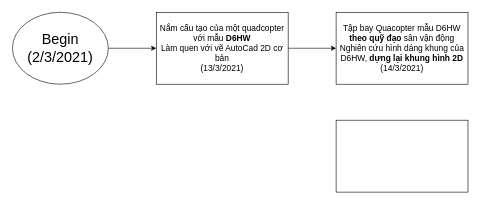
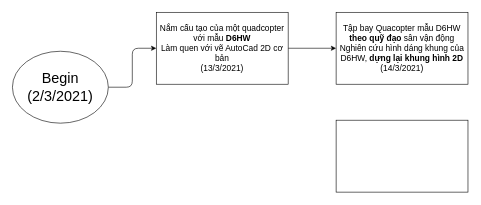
(60, 48) -> (60, 87)
